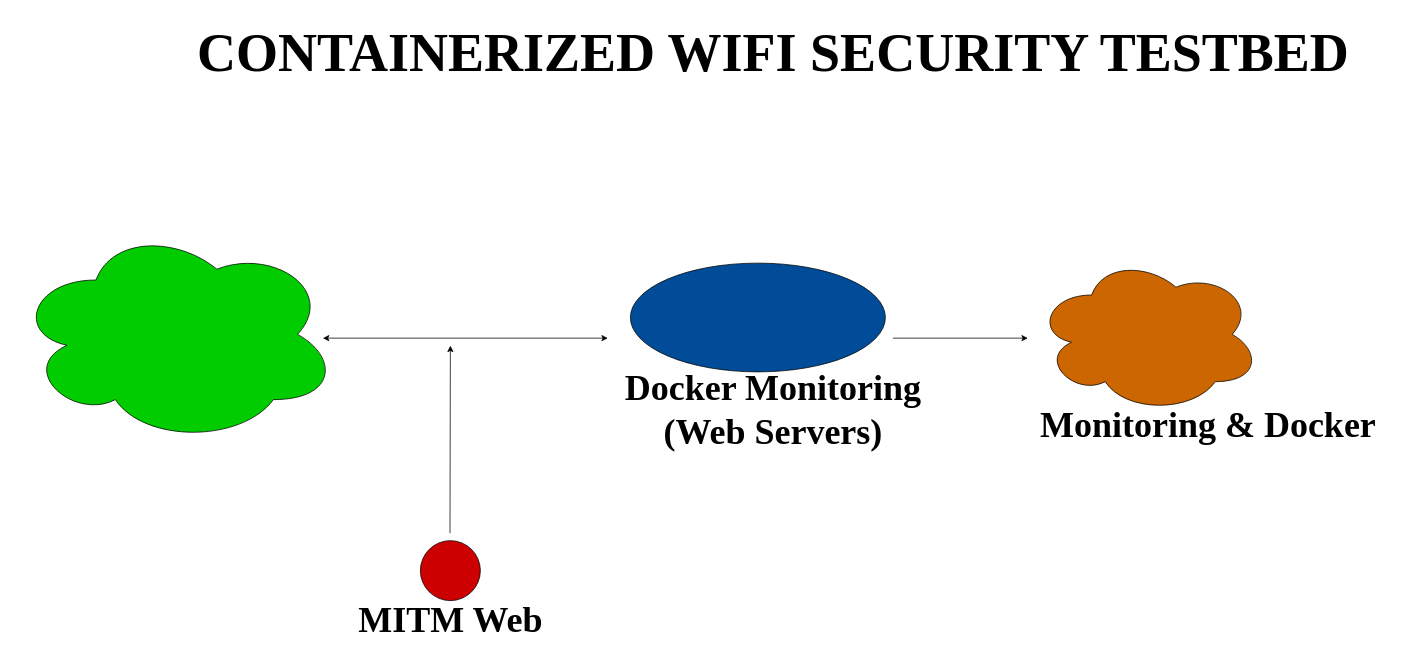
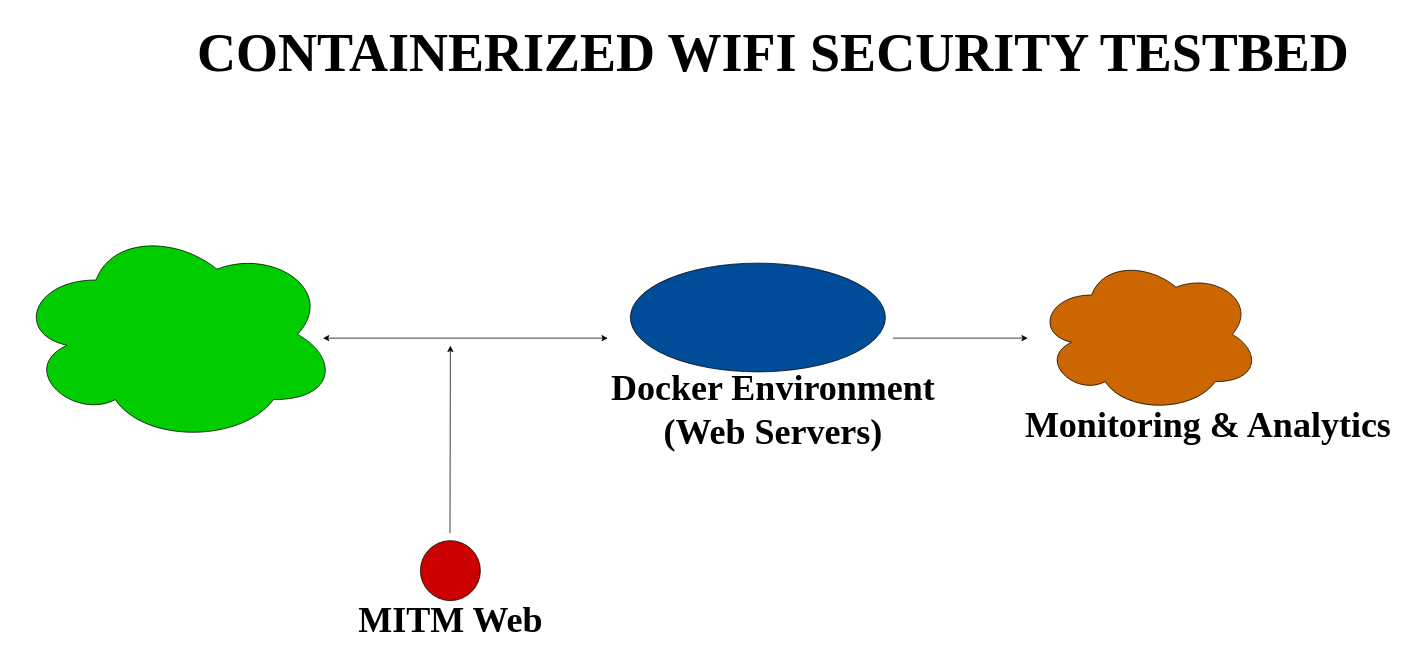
(773, 409) -> (773, 409)
(1208, 424) -> (1208, 424)
